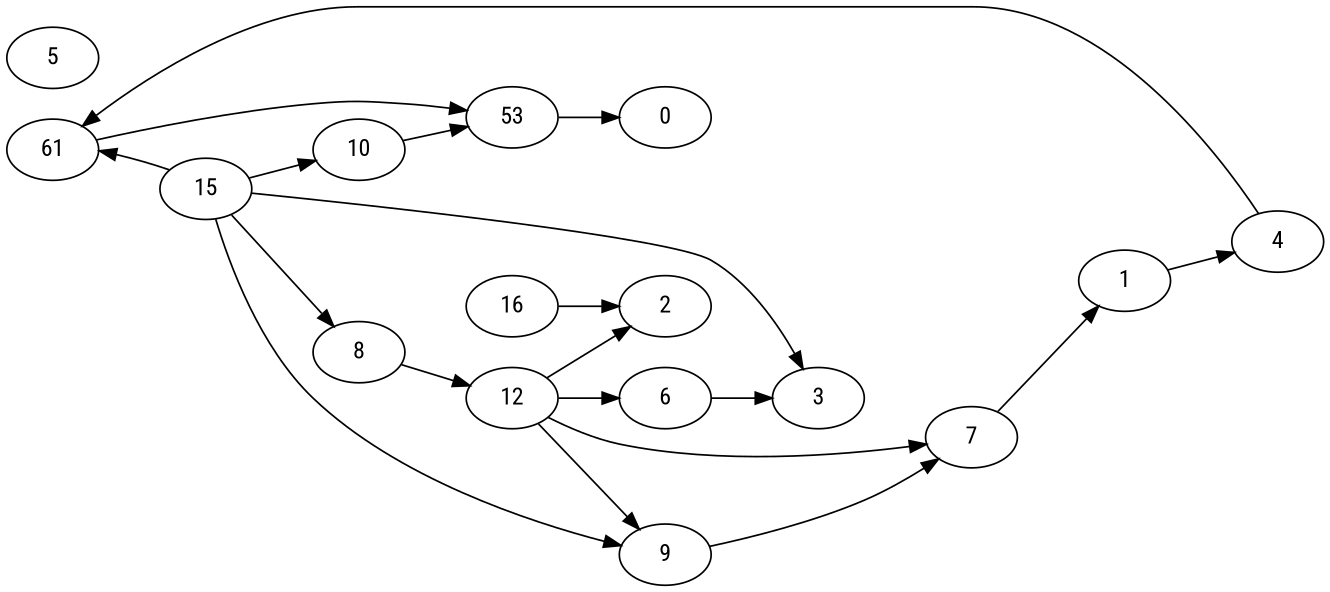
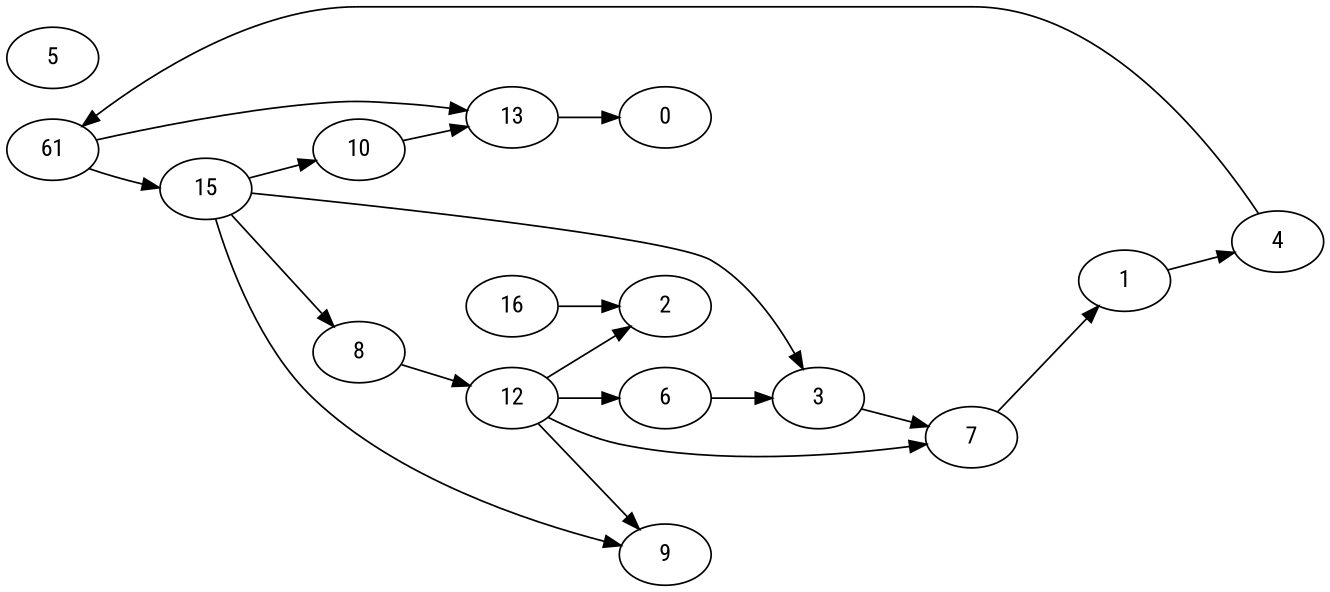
(512, 117) -> (512, 117)
(143, 162) -> (116, 177)
(821, 517) -> (887, 416)
